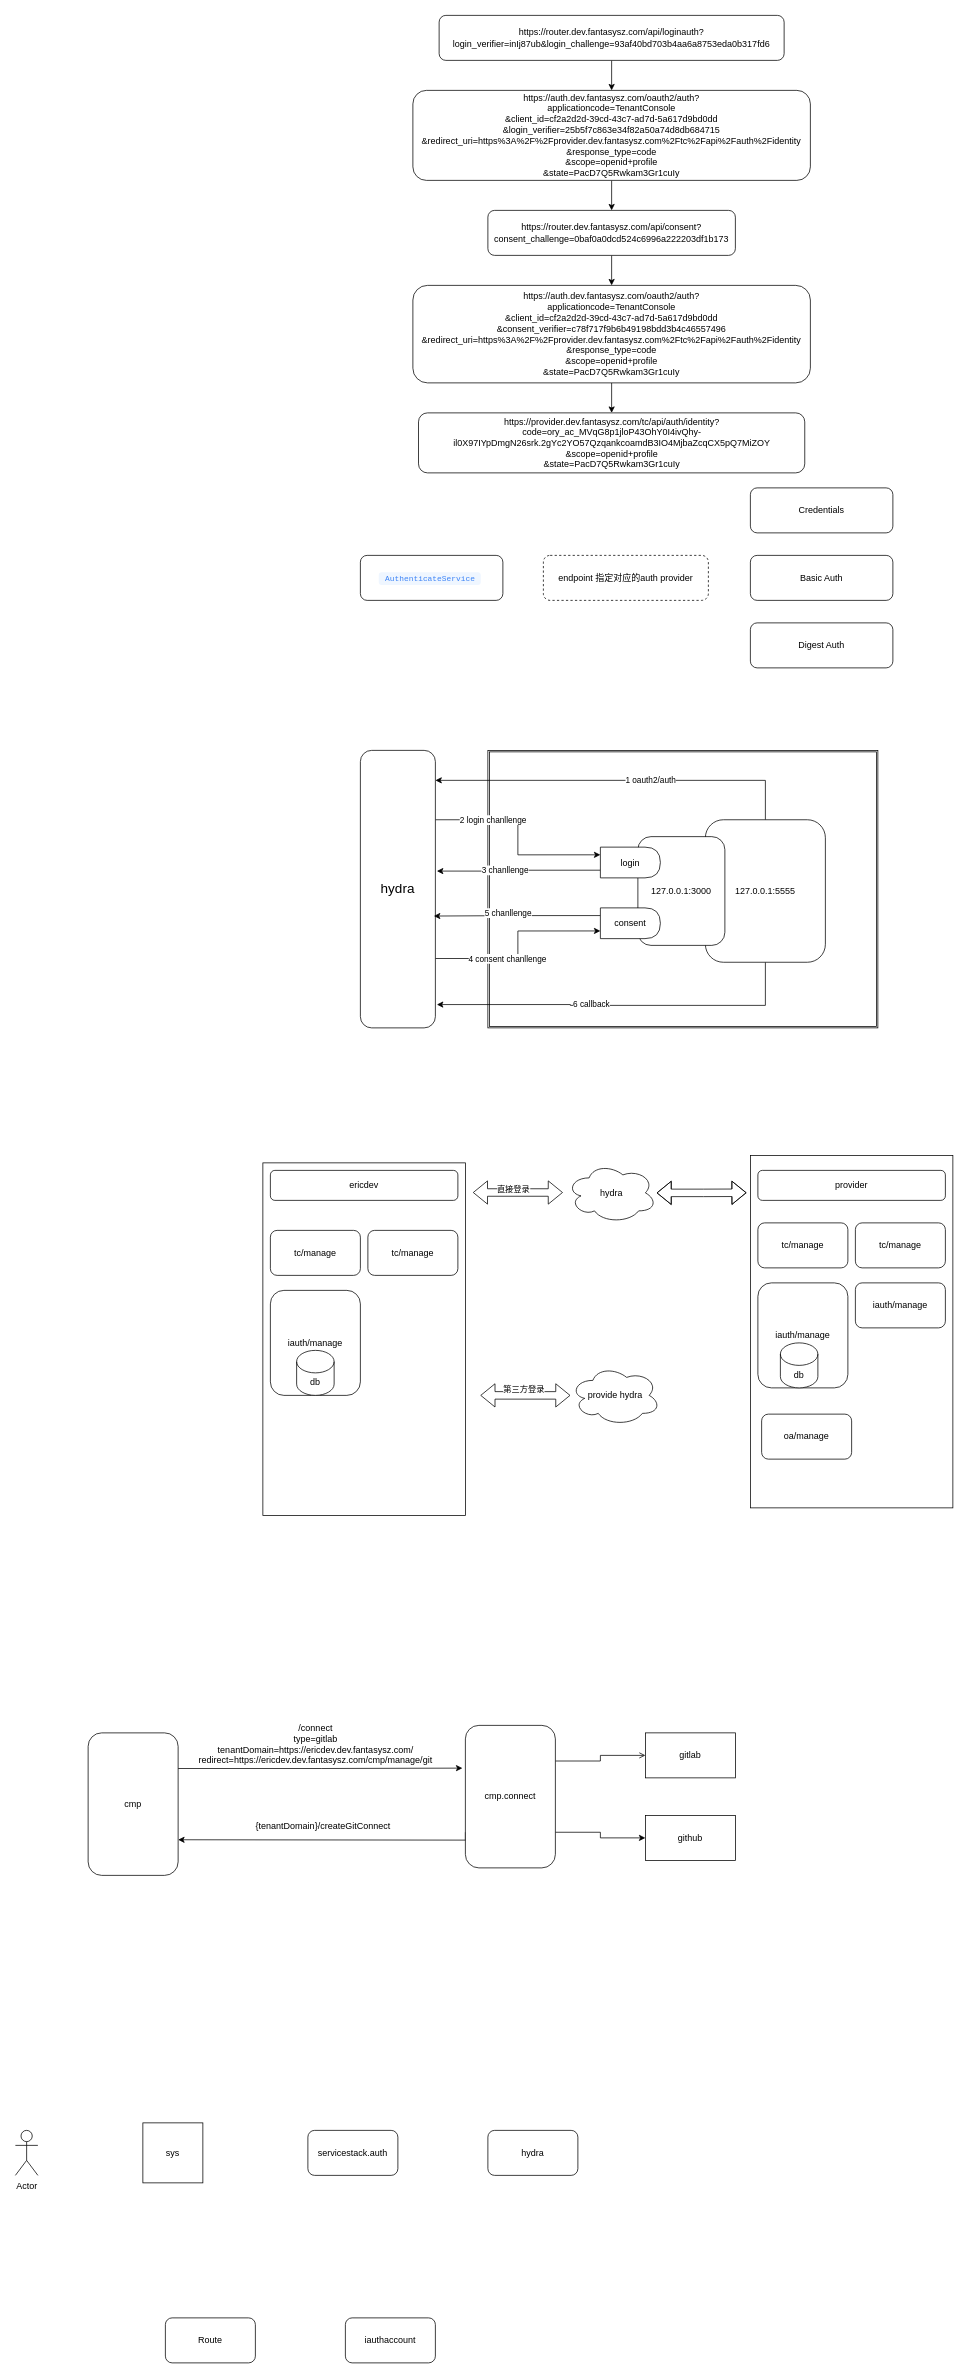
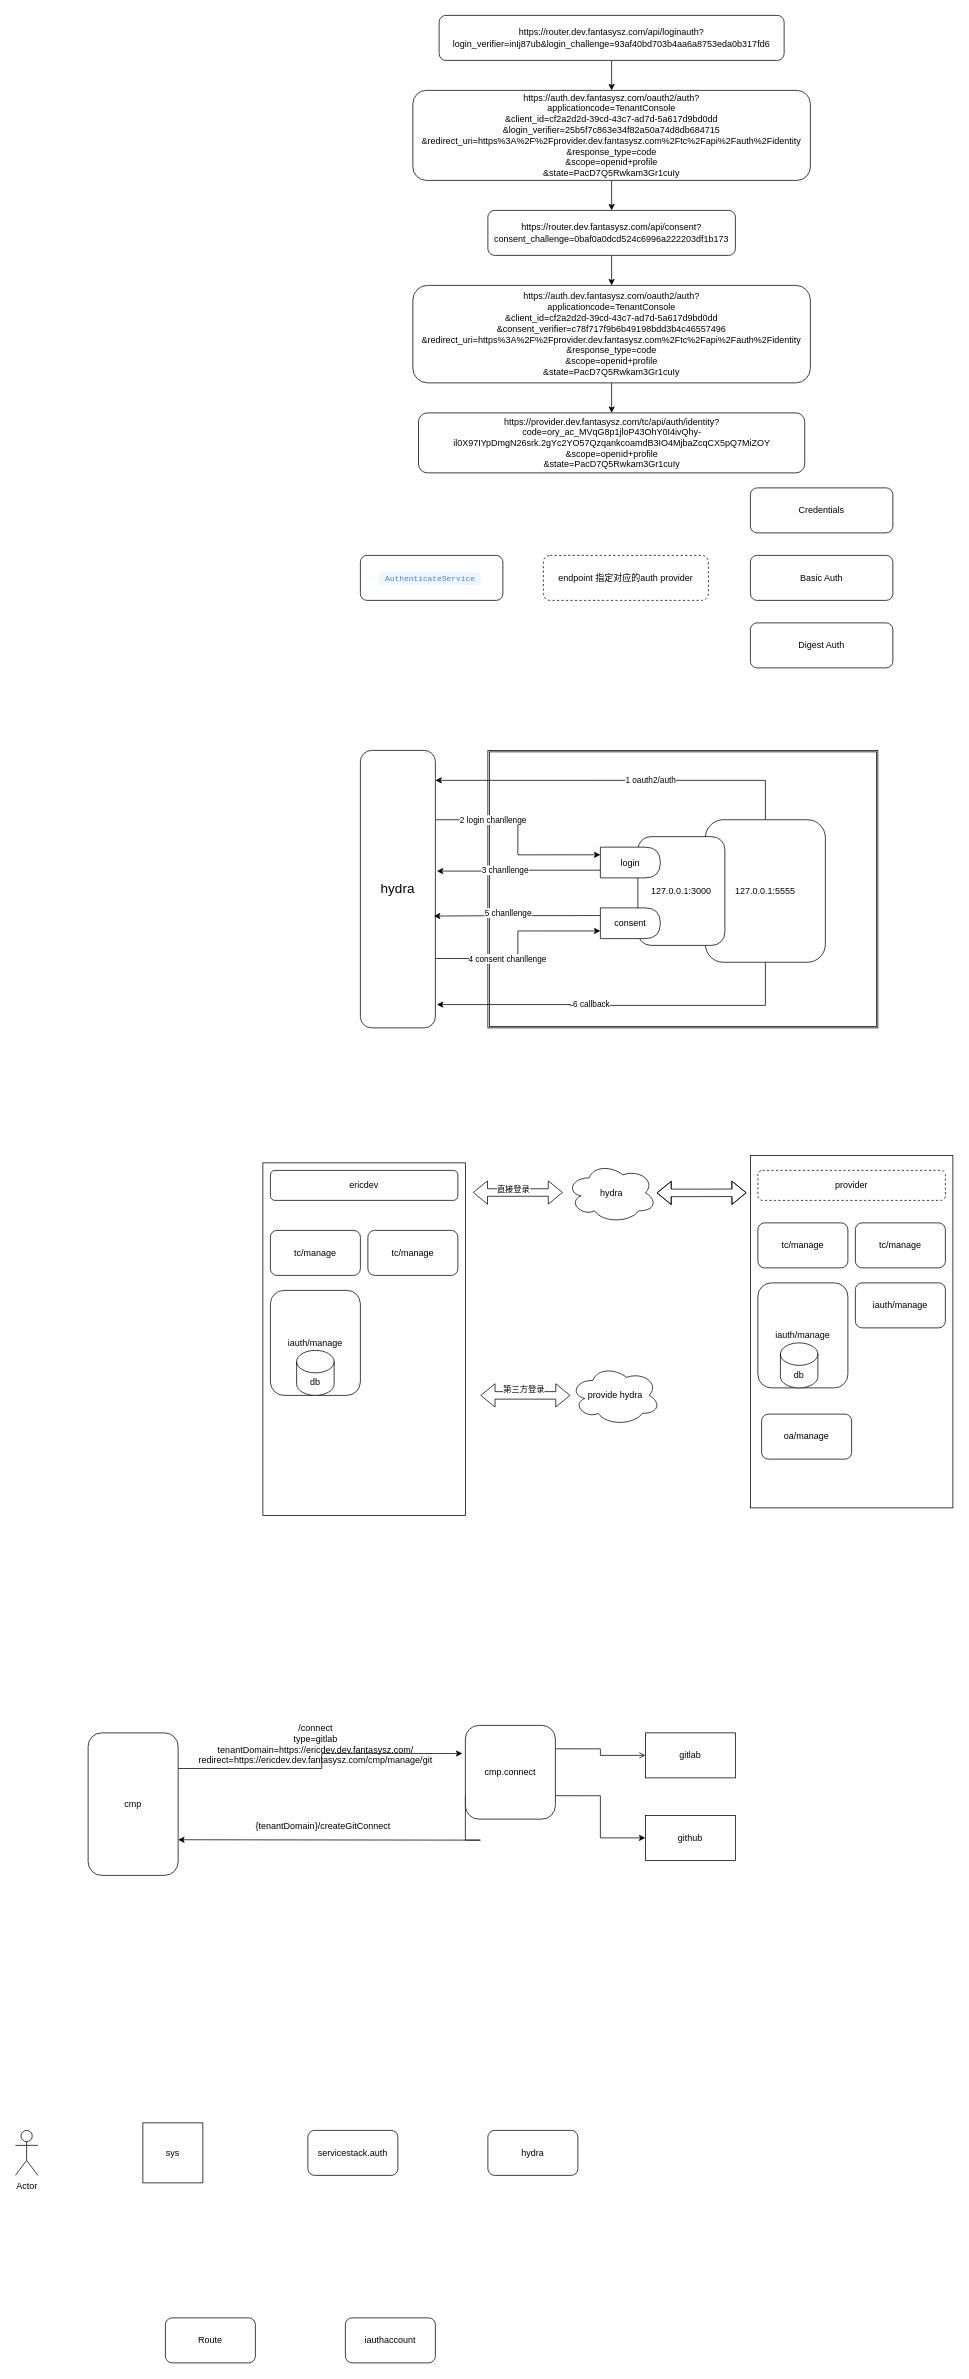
(852, 1185) -> (852, 1185)
(510, 1797) -> (510, 1772)
